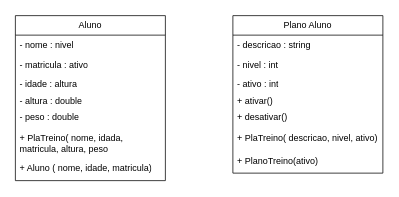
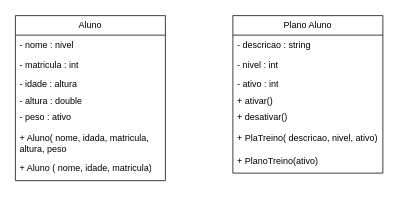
(60, 65) -> (55, 65)
(52, 118) -> (49, 118)
(91, 144) -> (91, 144)
